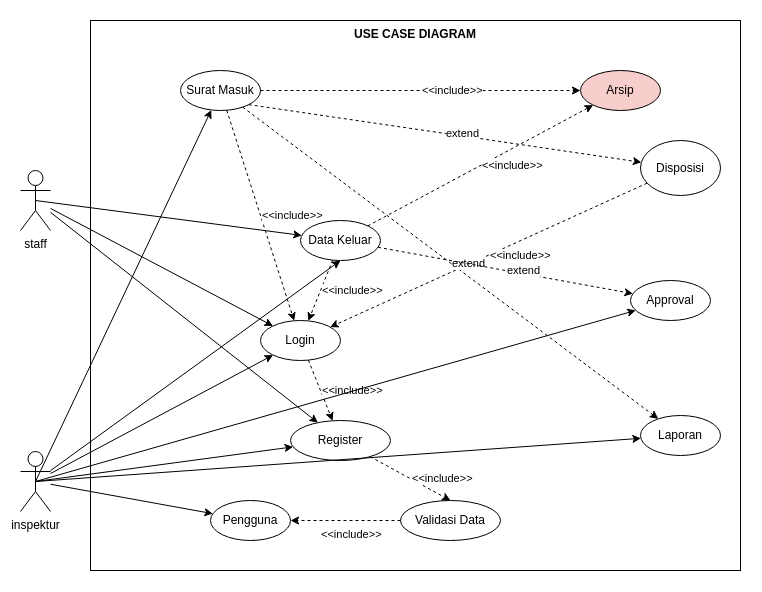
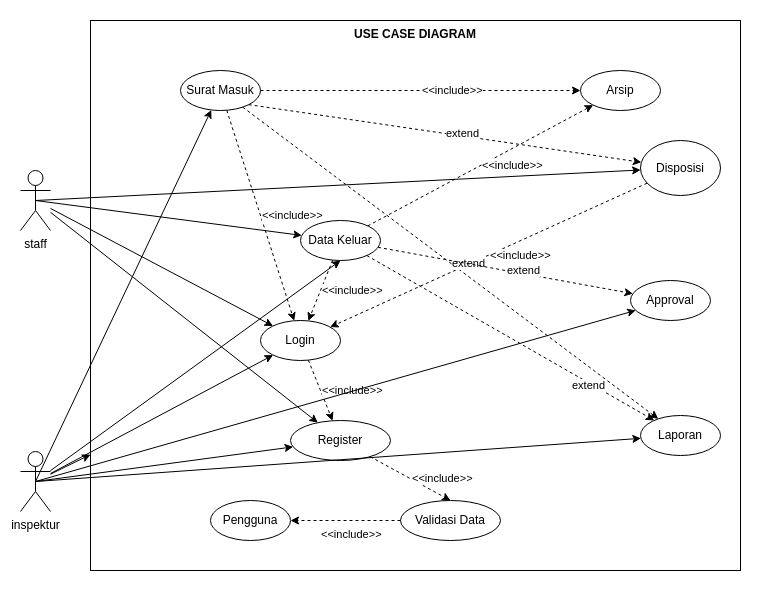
(621, 91) -> (621, 91)
none -> (339, 185)
none -> (508, 336)
(129, 498) -> (68, 466)
